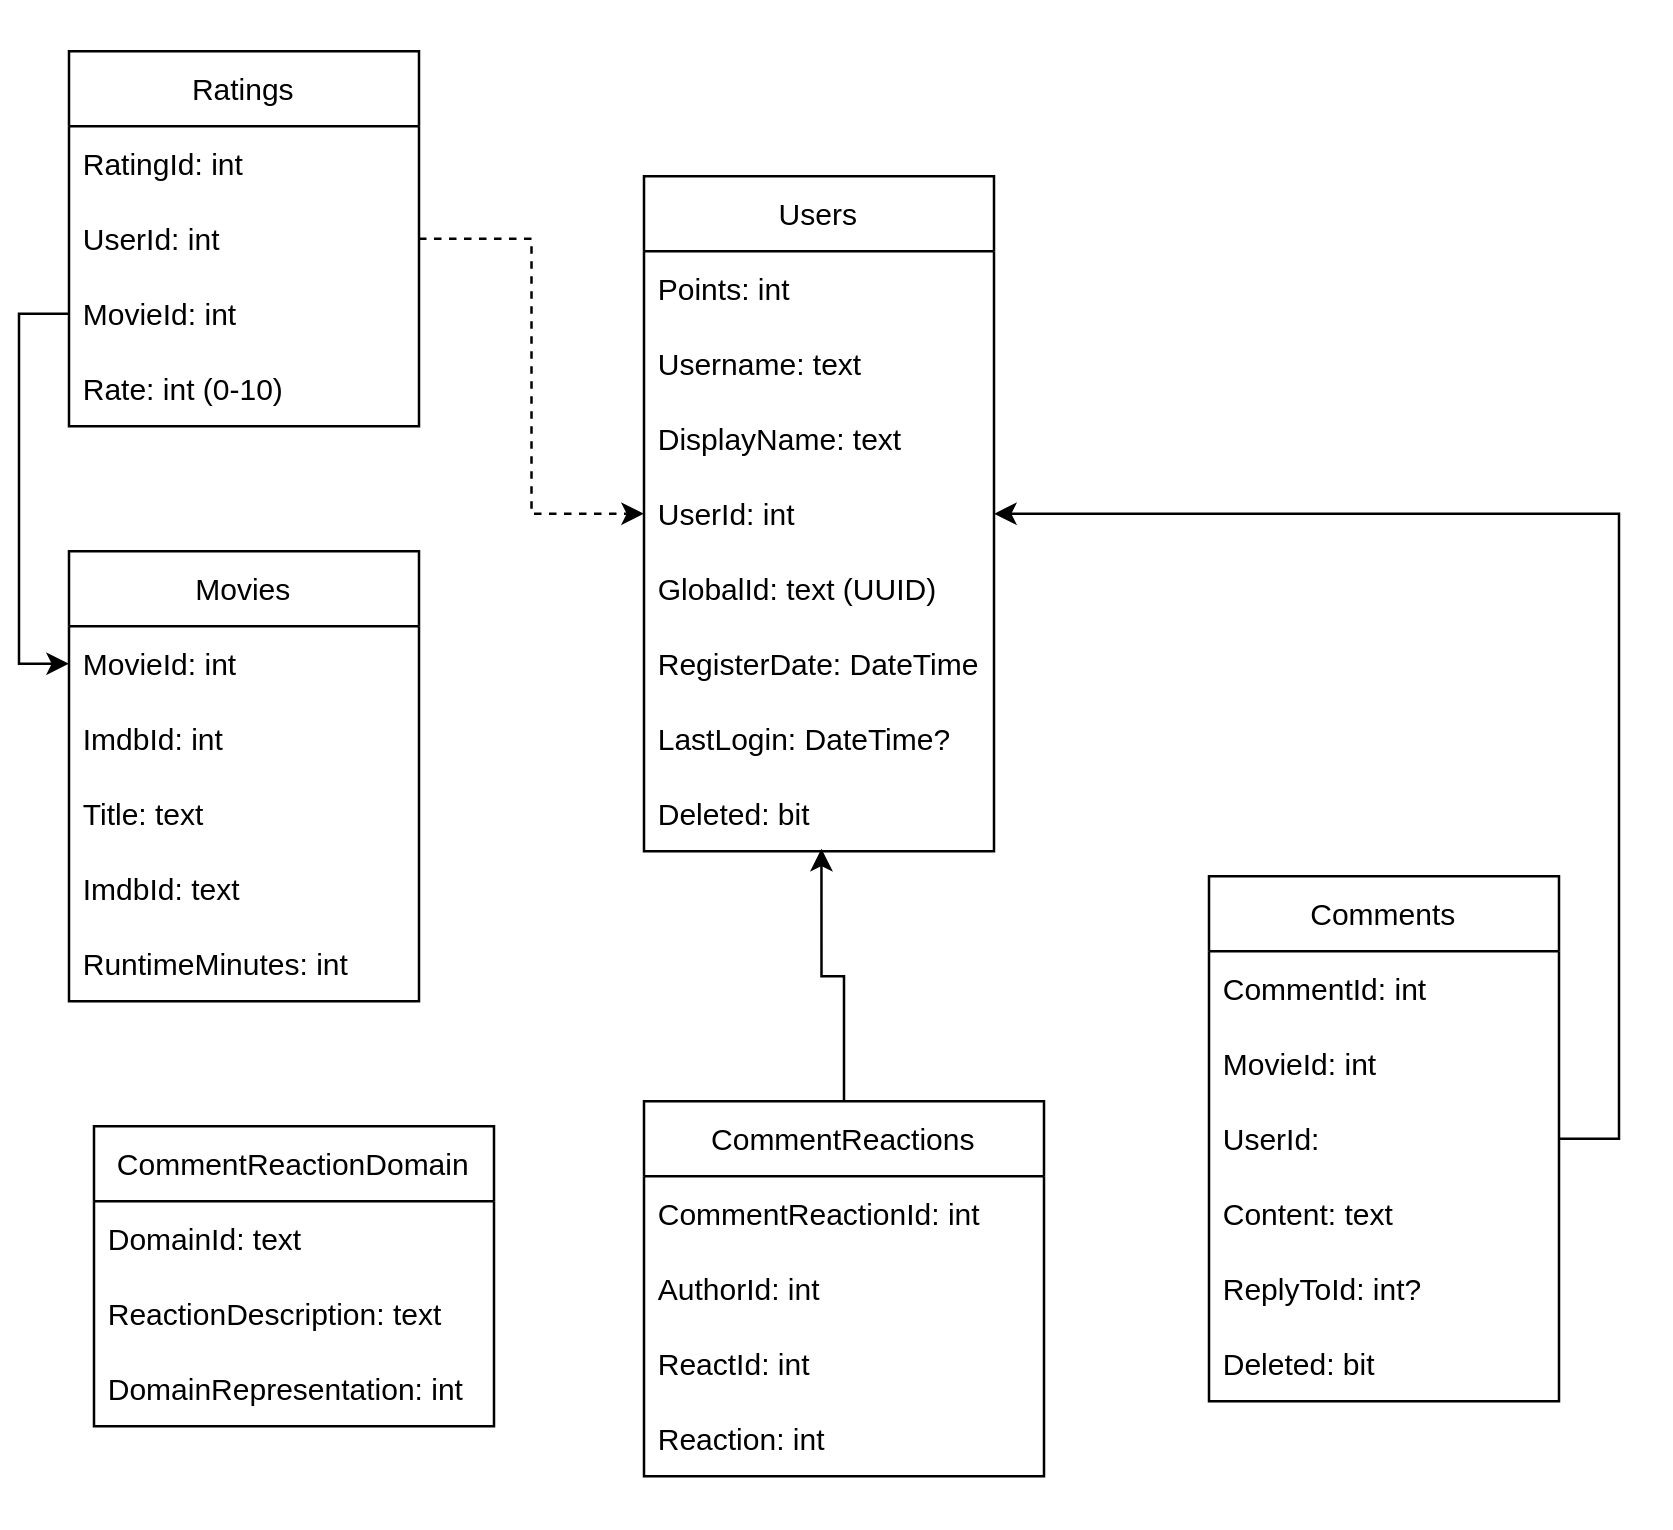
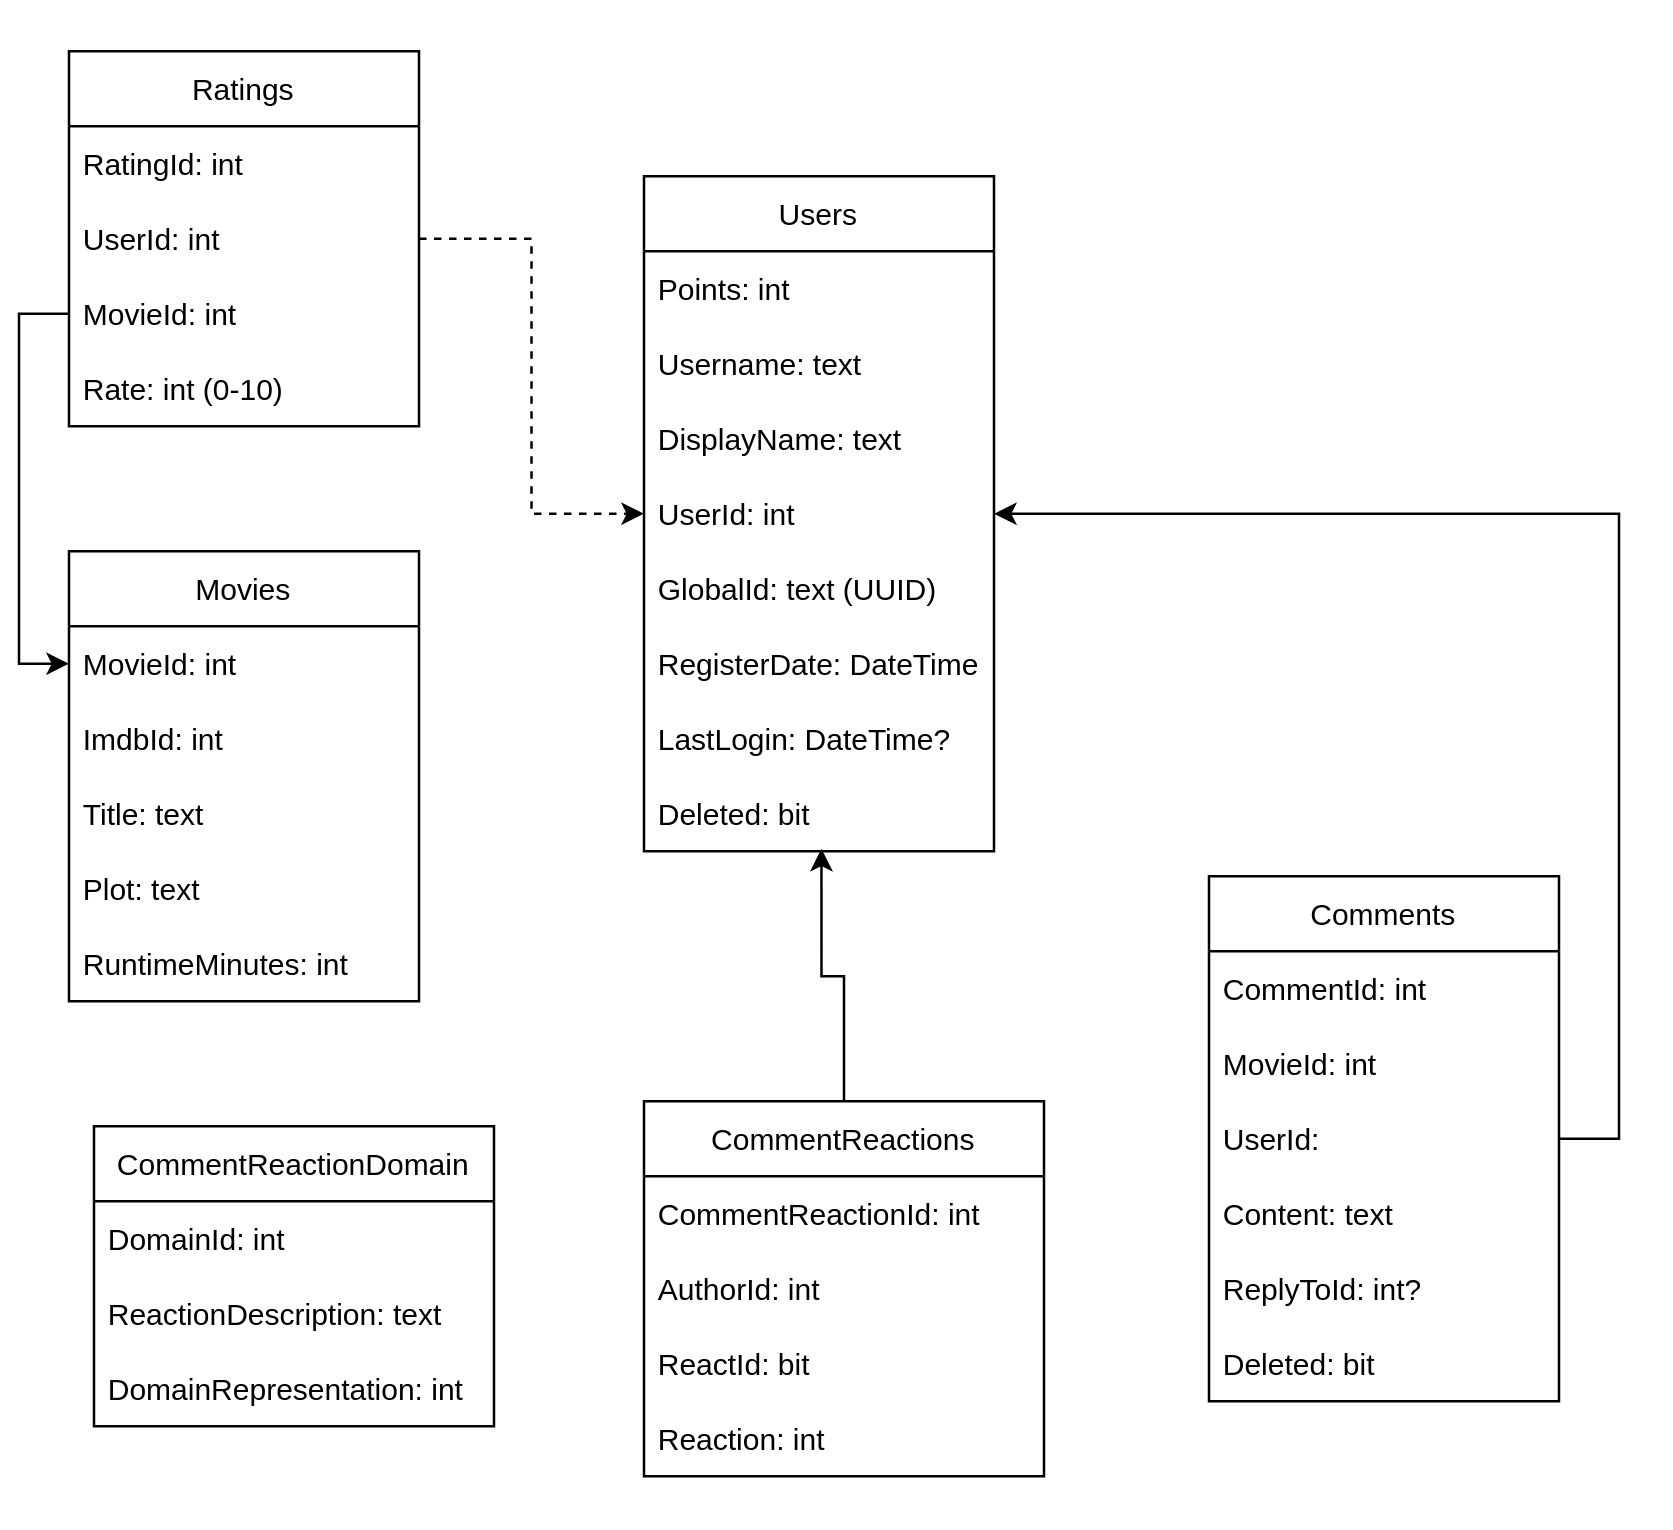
(176, 890) -> (155, 890)
(213, 1240) -> (201, 1240)
(747, 1365) -> (747, 1365)
